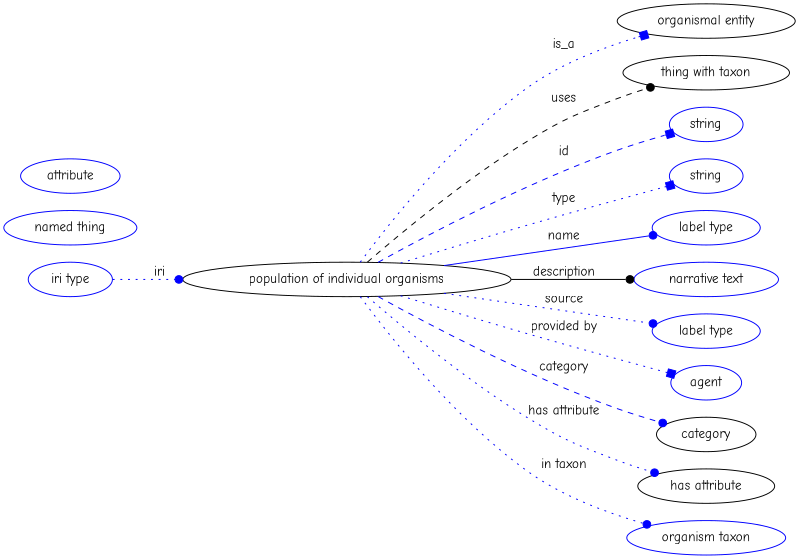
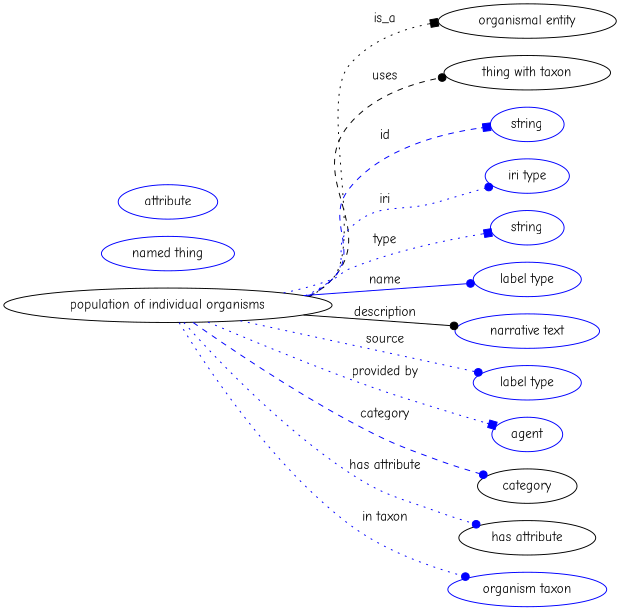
(481, 126) -> (338, 124)
(144, 279) -> (373, 213)
